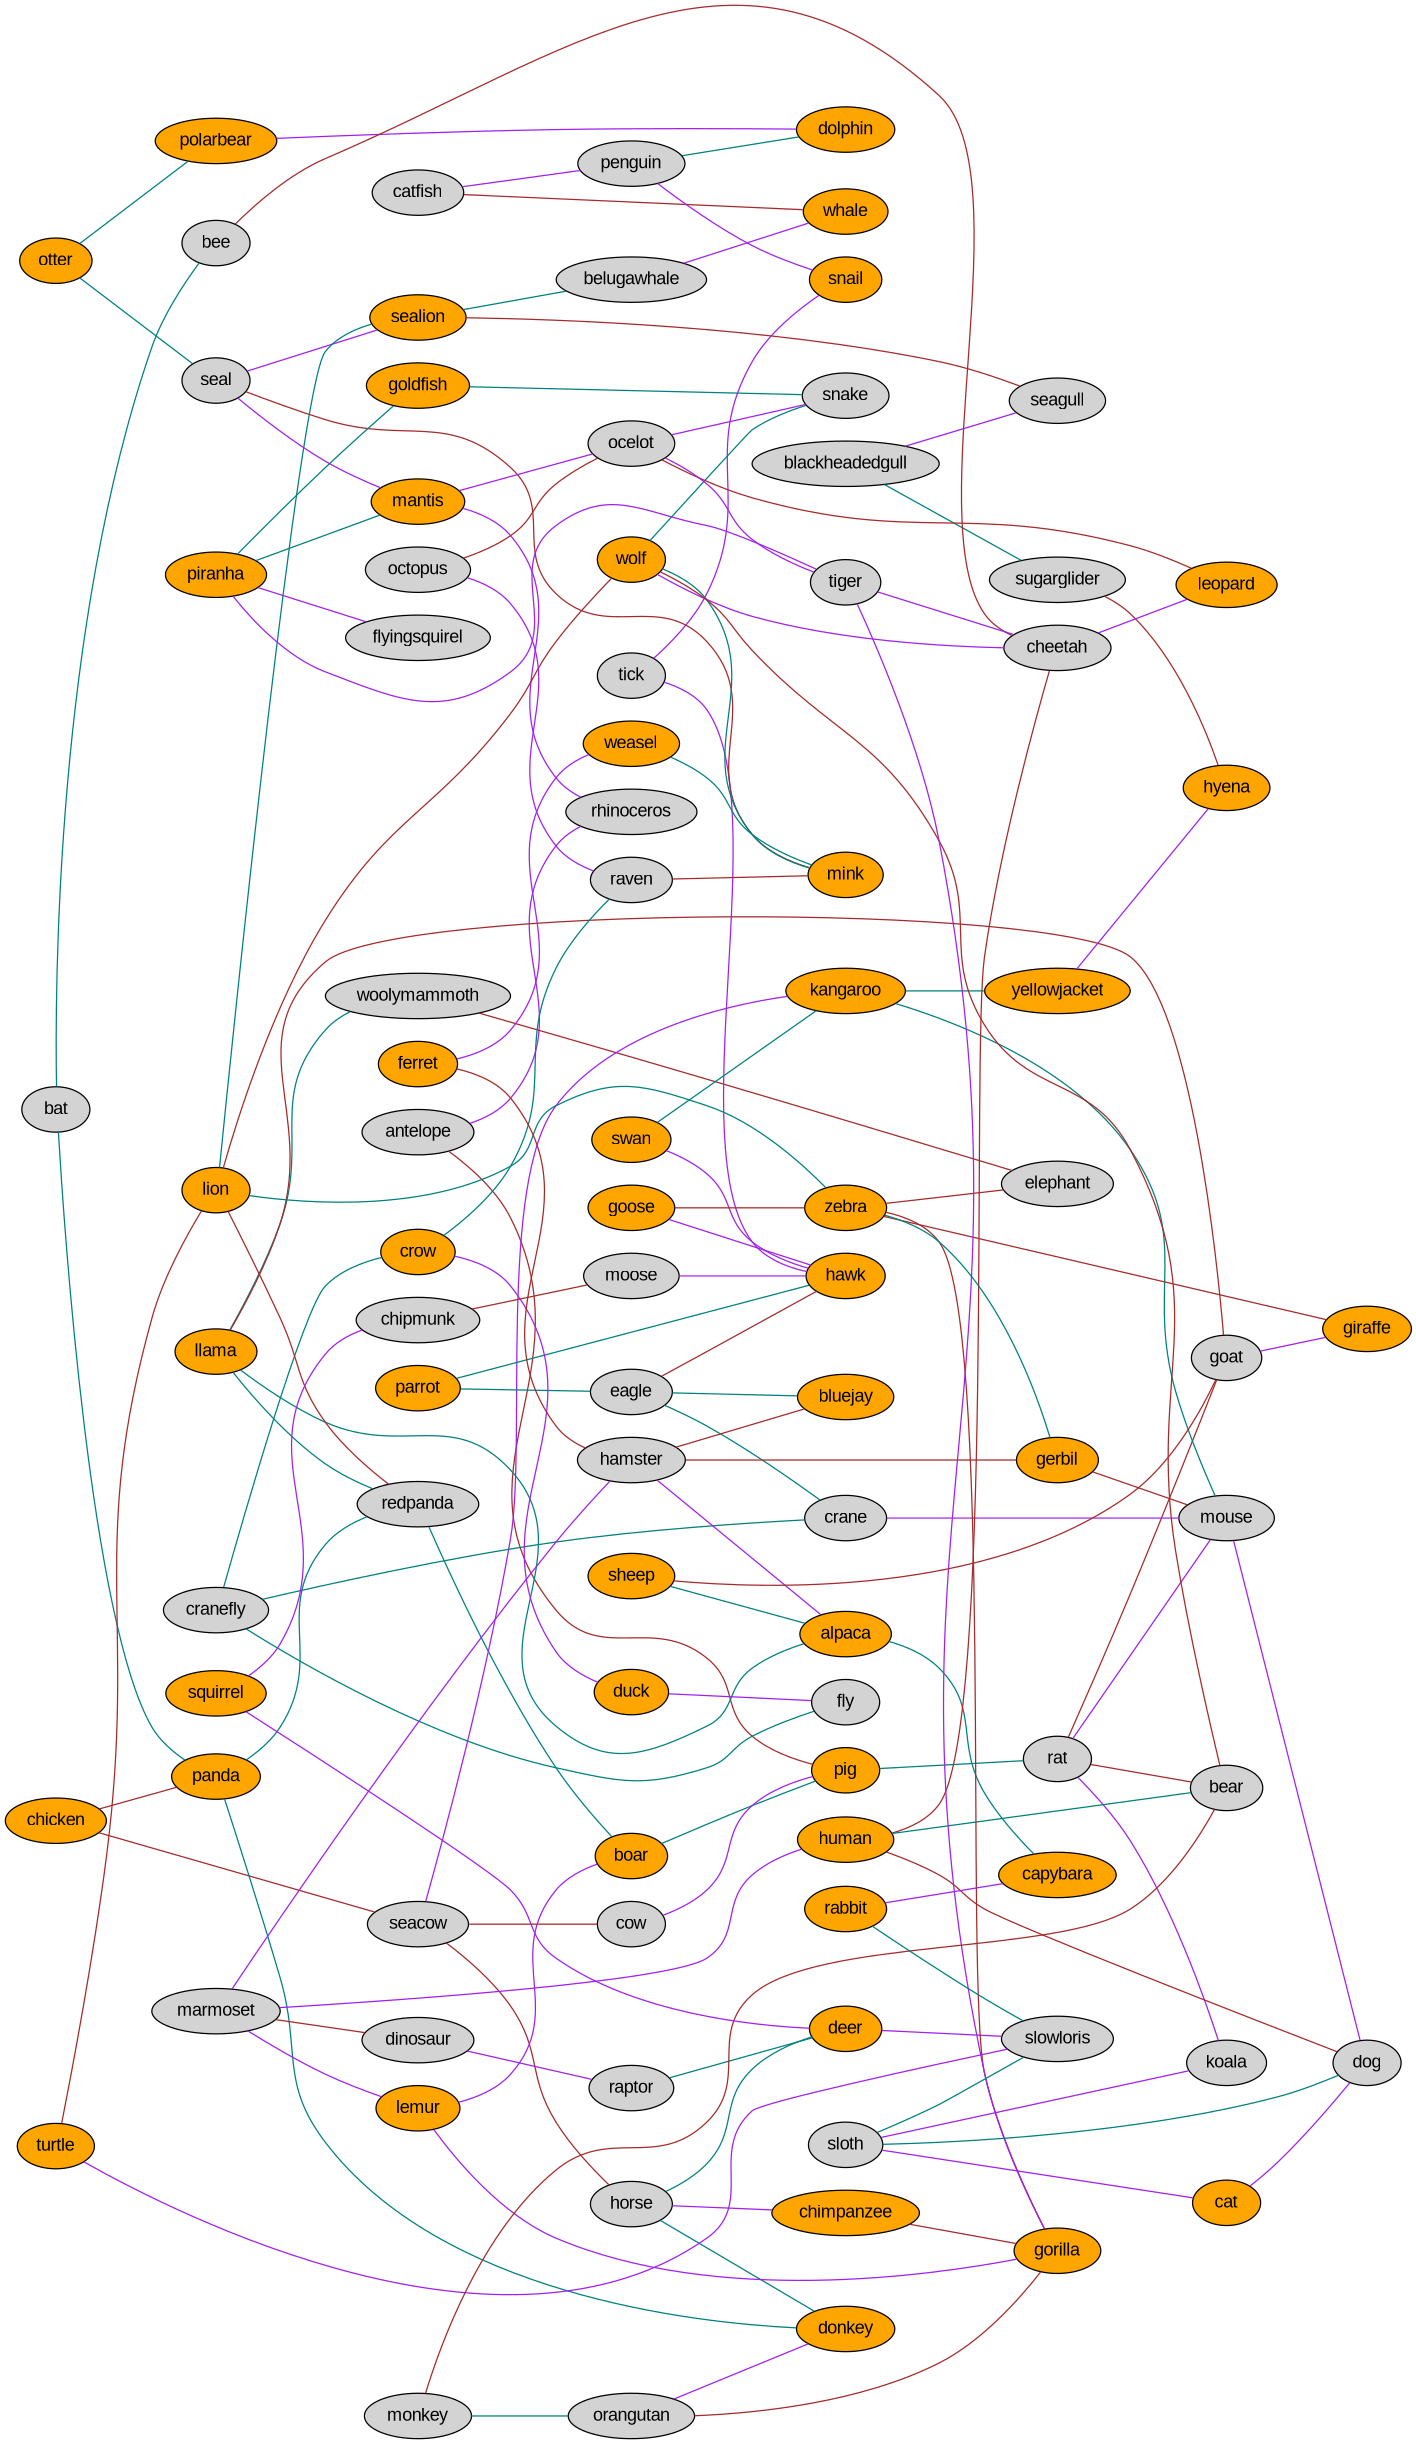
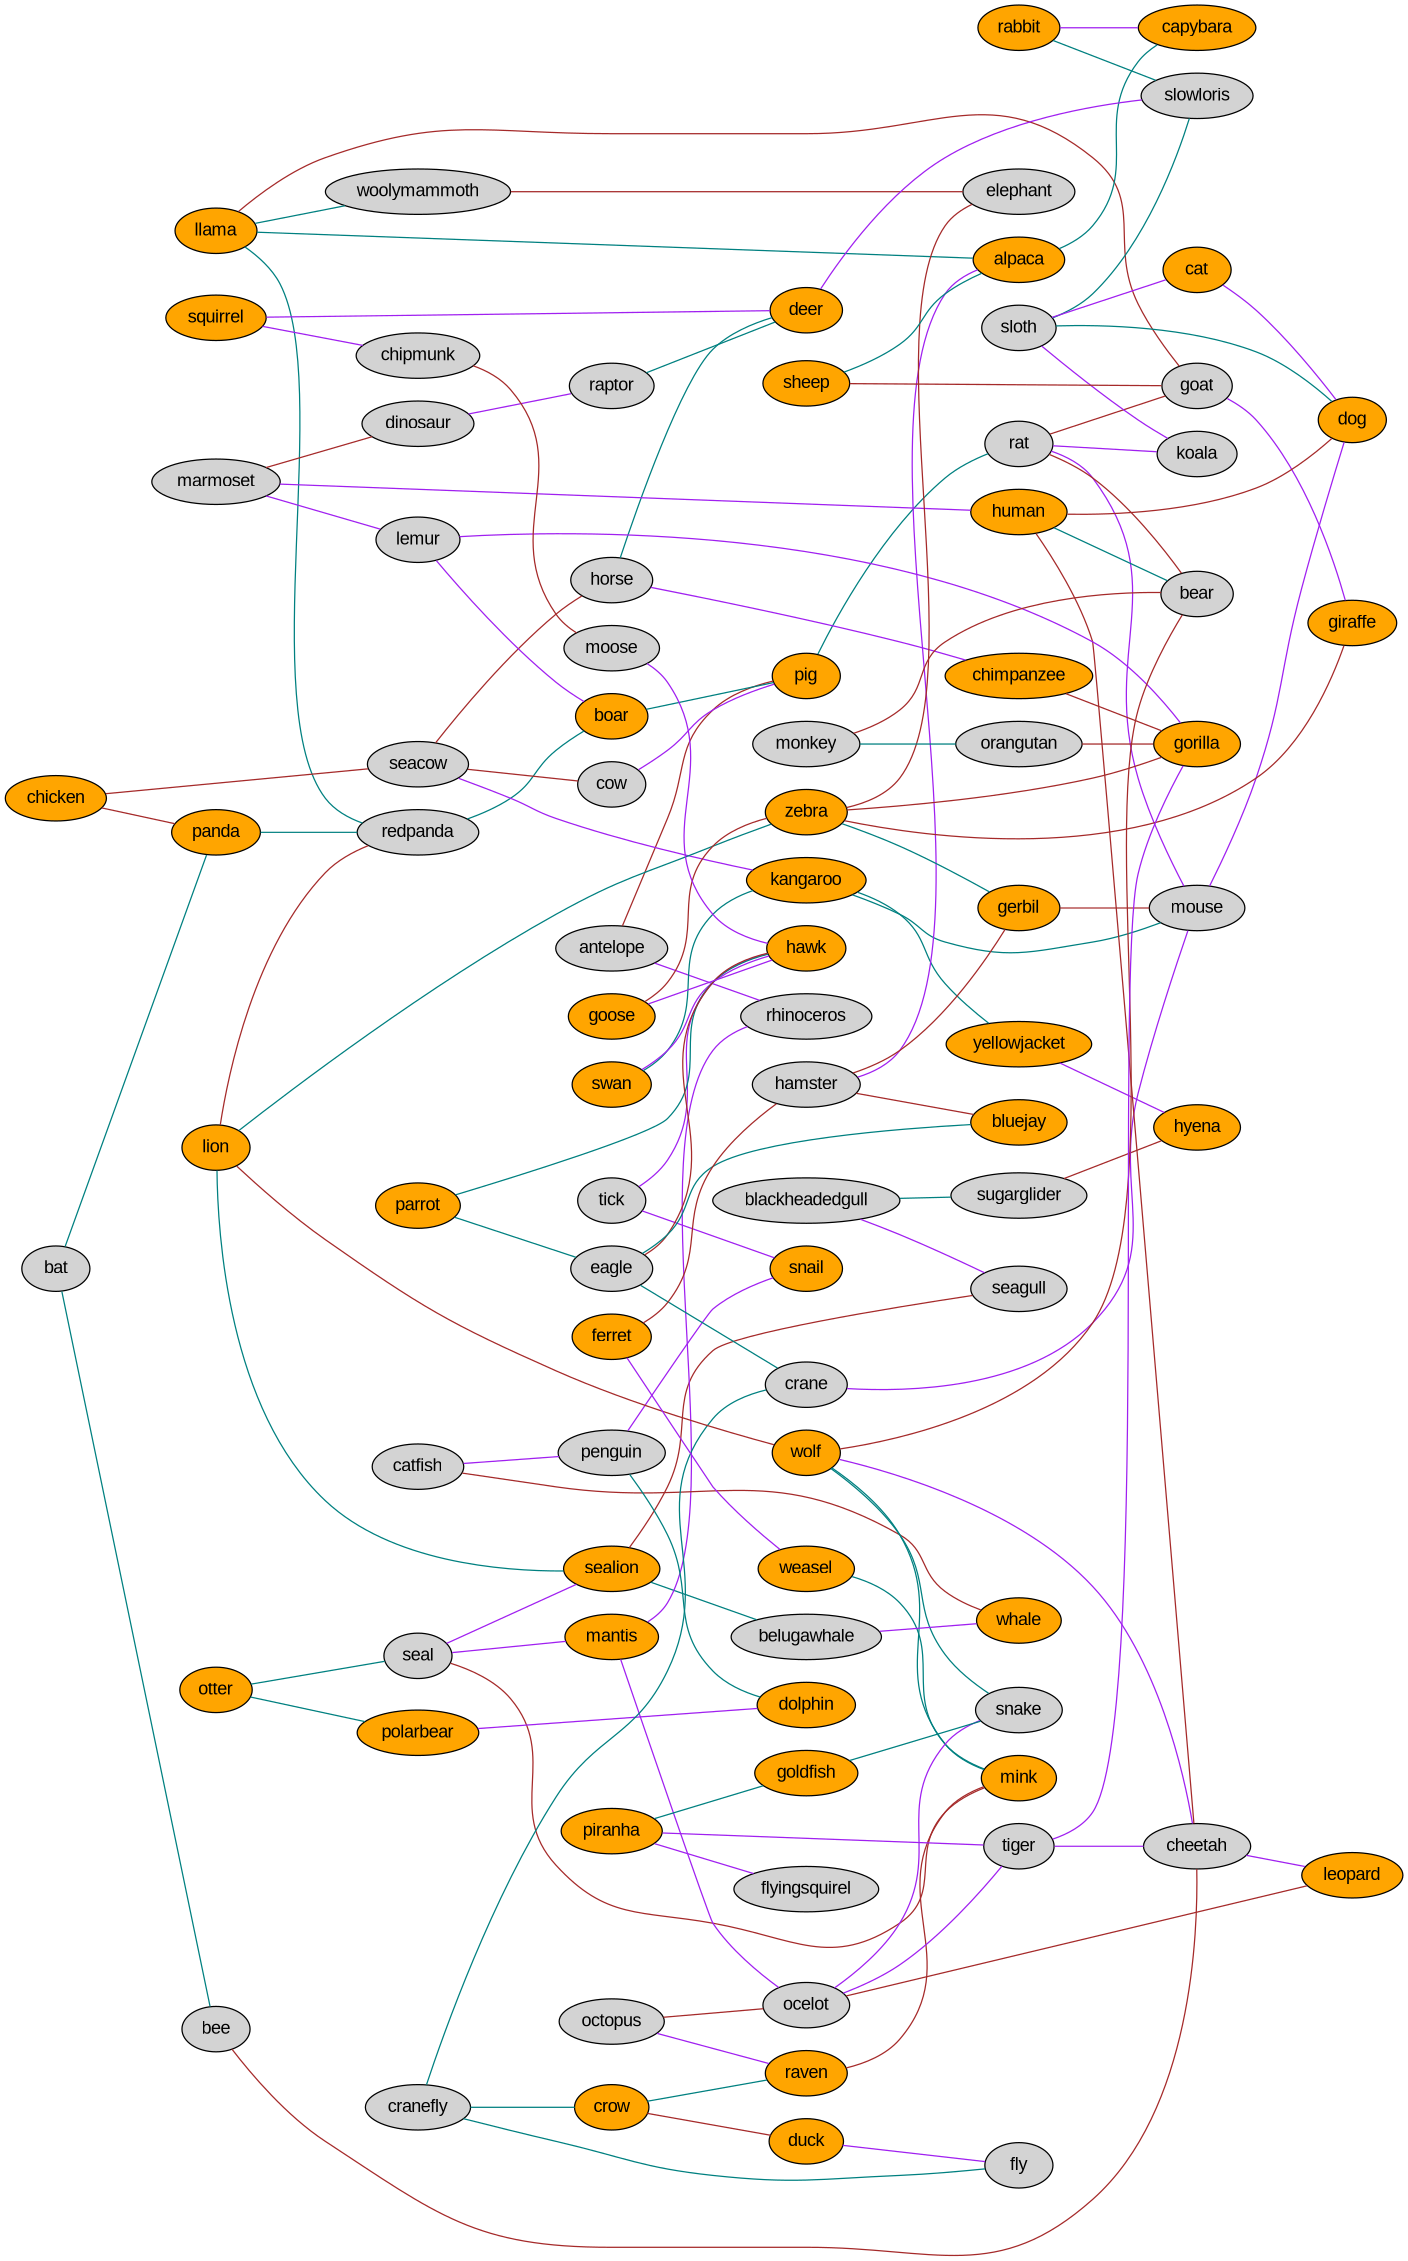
(318, 538) -> none
(631, 880) -> (806, 2073)
(538, 1462) -> (709, 2124)
(413, 1729) -> none
(1367, 2063) -> (1352, 420)
(418, 2108) -> (418, 540)
(56, 2146) -> none
(846, 2329) -> none
